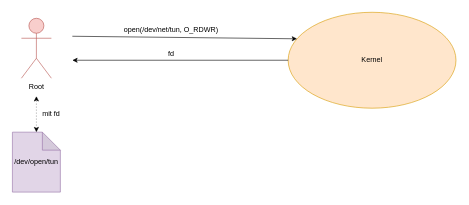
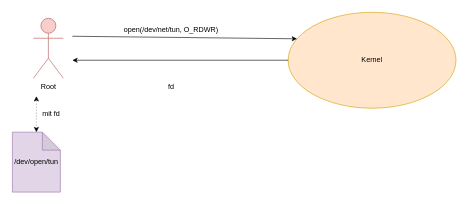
(36, 48) -> (48, 48)
(171, 54) -> (171, 87)
